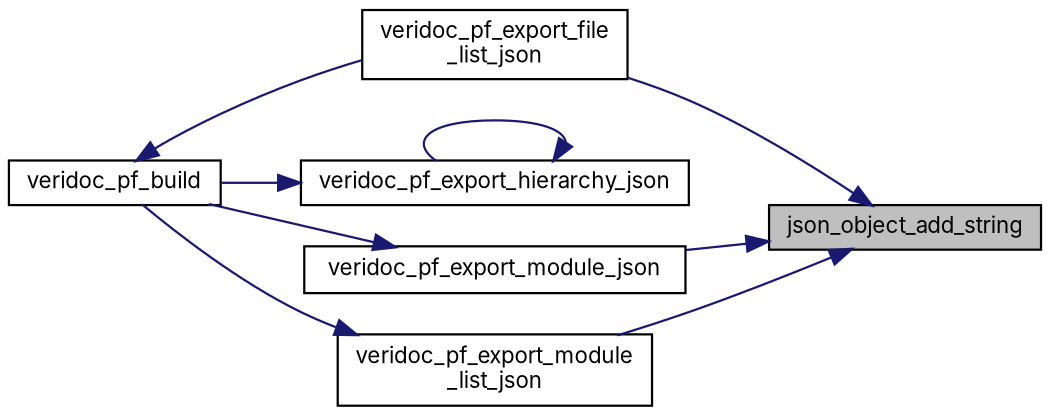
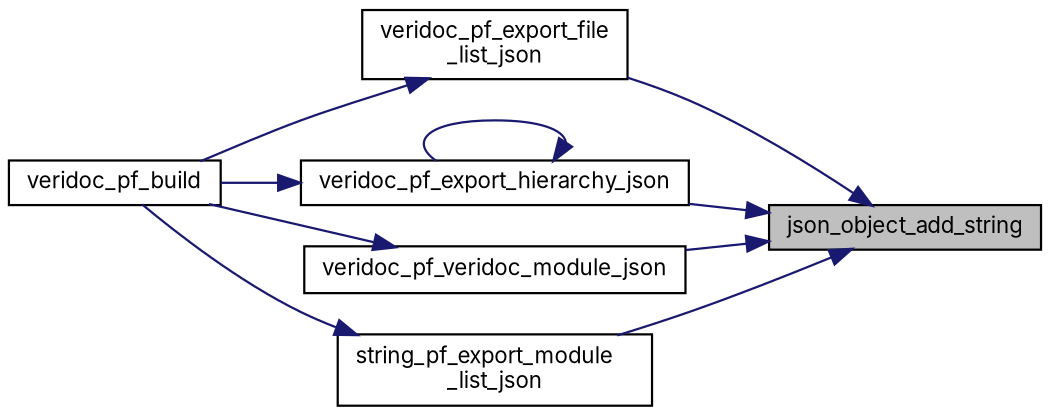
(256, 98) -> (303, 120)
none -> (718, 207)
(495, 270) -> (495, 270)
(495, 370) -> (495, 370)
